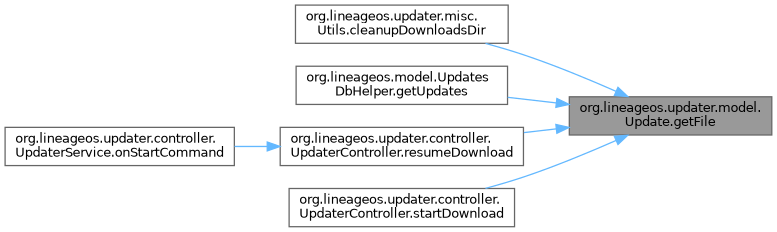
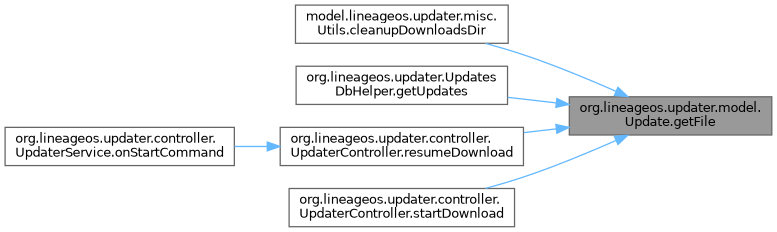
(402, 24) -> (402, 24)
(402, 85) -> (402, 85)
